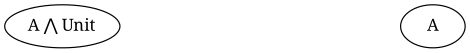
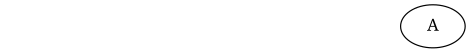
(62, 26) -> none
